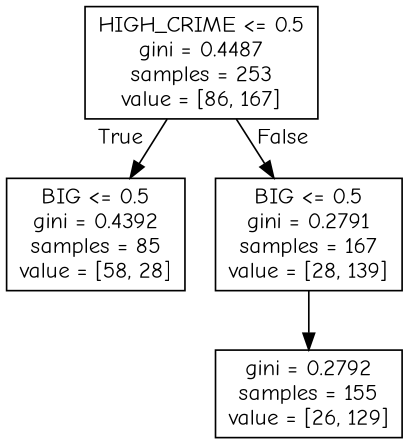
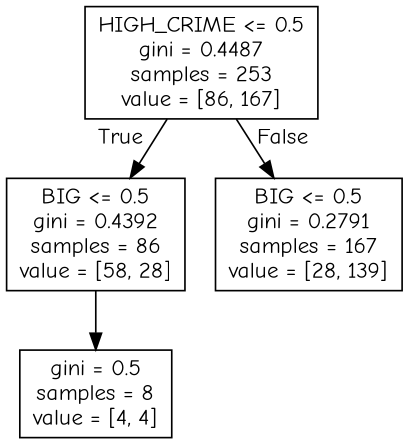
(96, 234) -> (96, 234)
none -> (96, 394)
(309, 394) -> none
